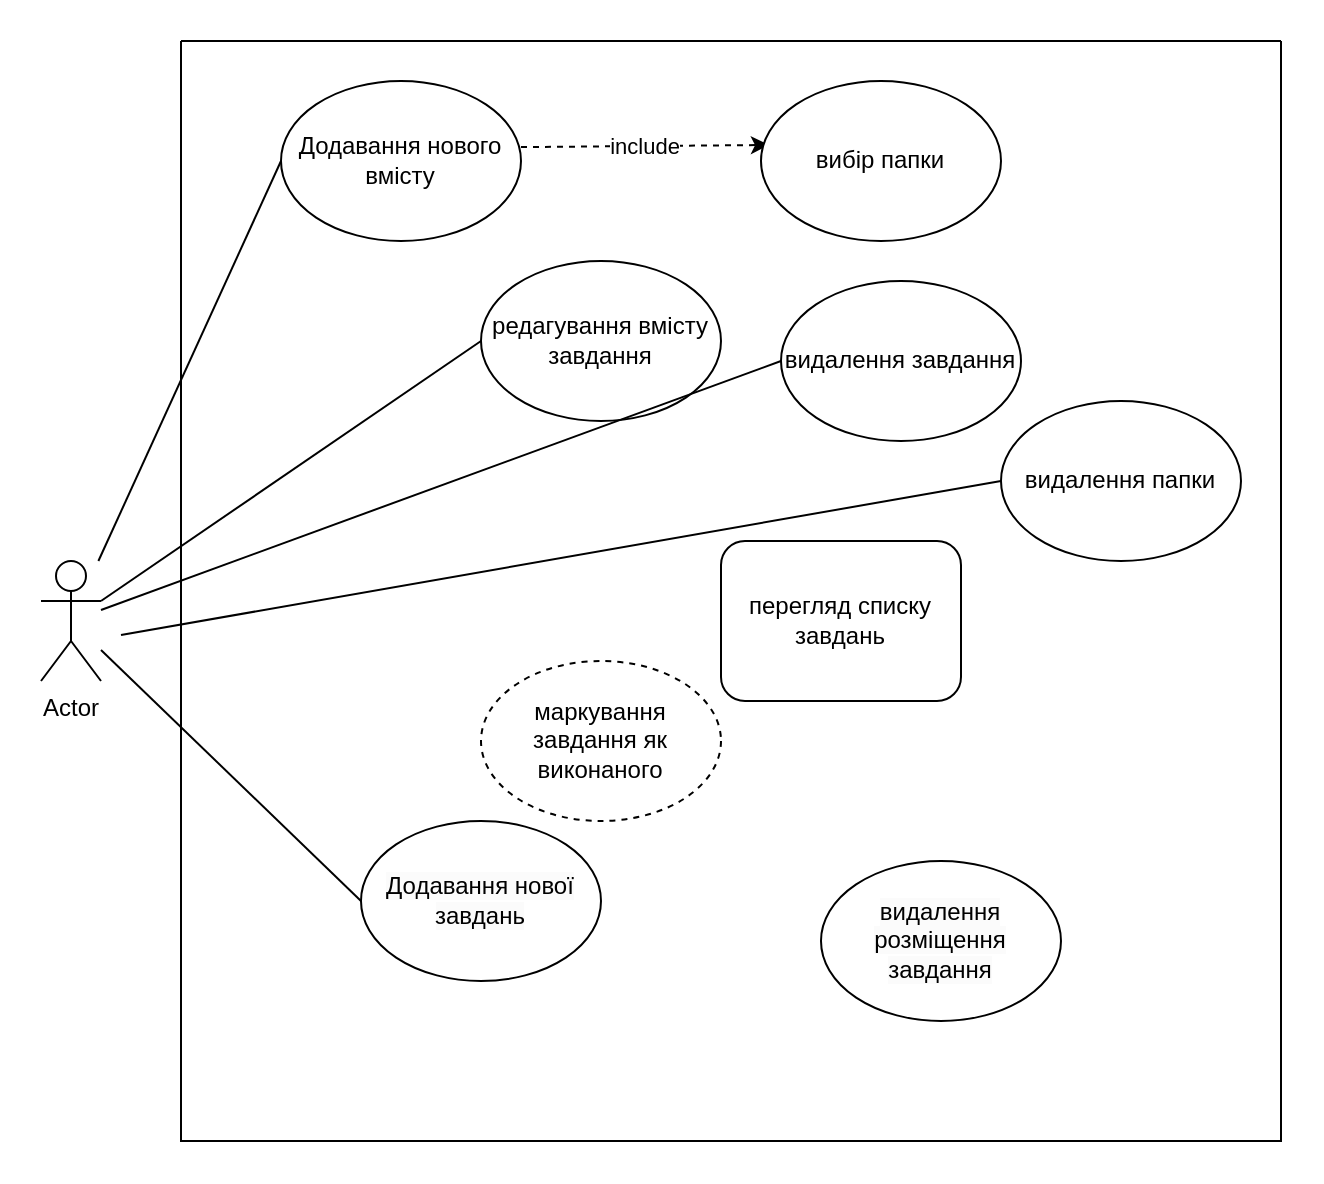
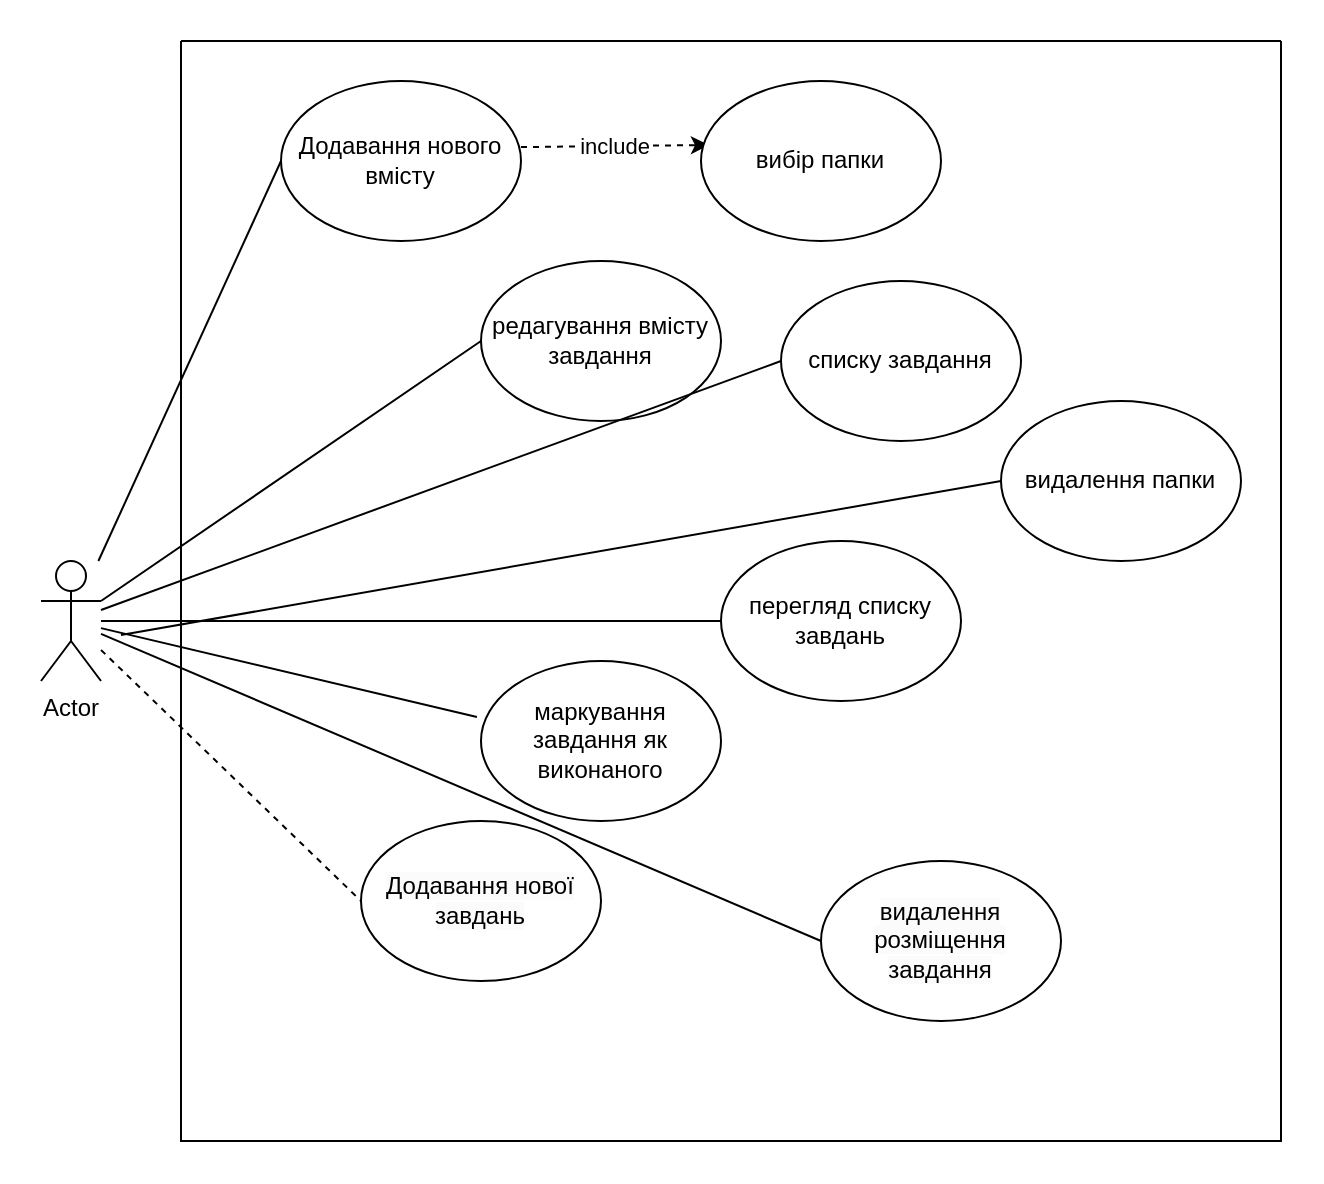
(881, 161) -> (821, 161)
(901, 361) -> (901, 361)
none -> (470, 621)
(841, 621) -> (841, 621)
none -> (305, 676)
(601, 741) -> (601, 741)
none -> (461, 787)
(272, 815) -> (272, 815)
